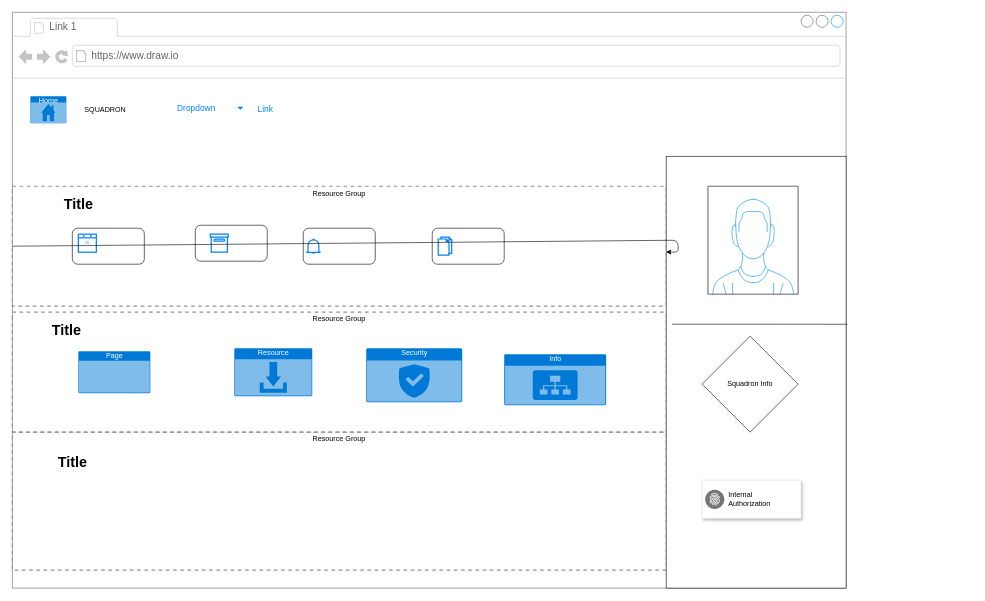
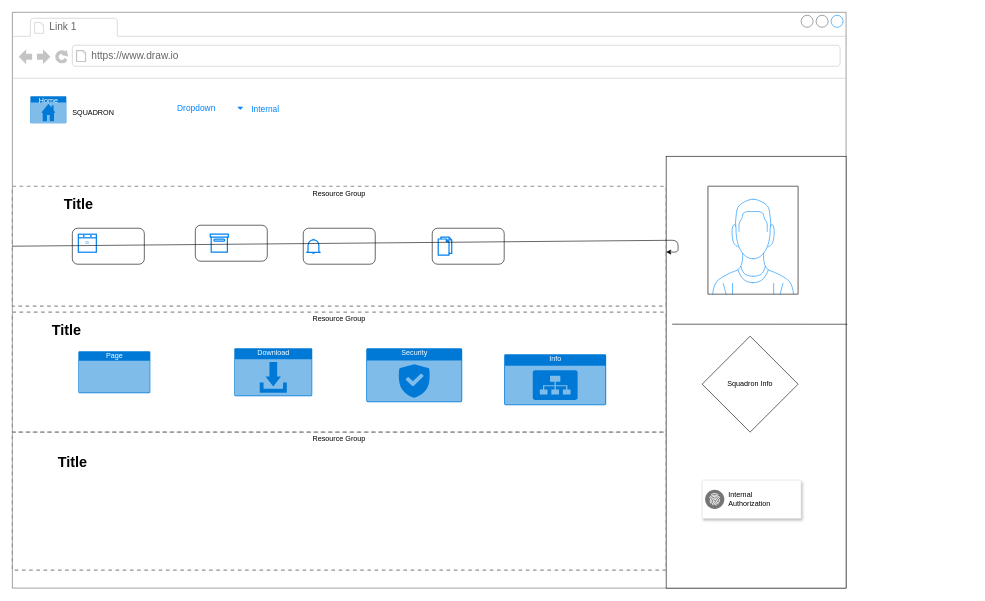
(265, 109) -> (265, 109)
(105, 110) -> (93, 113)
(274, 353) -> (274, 353)
